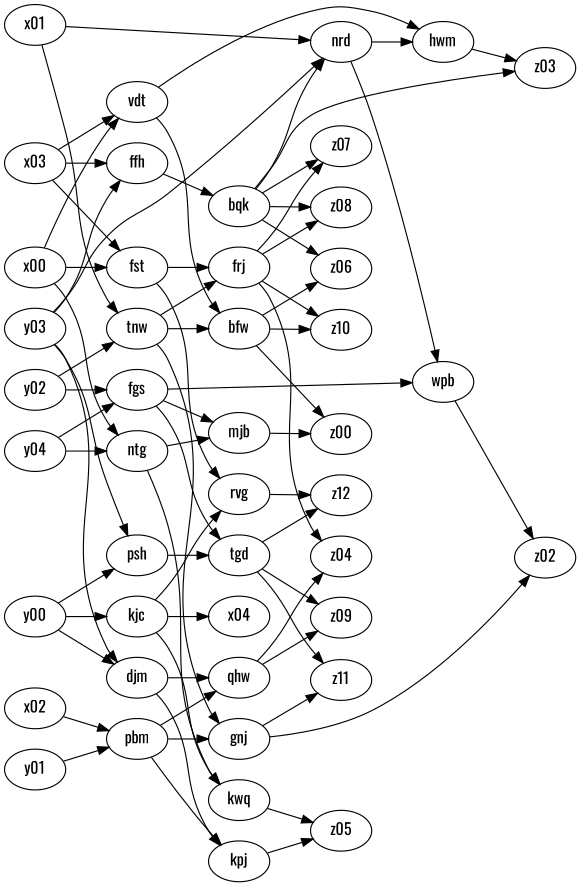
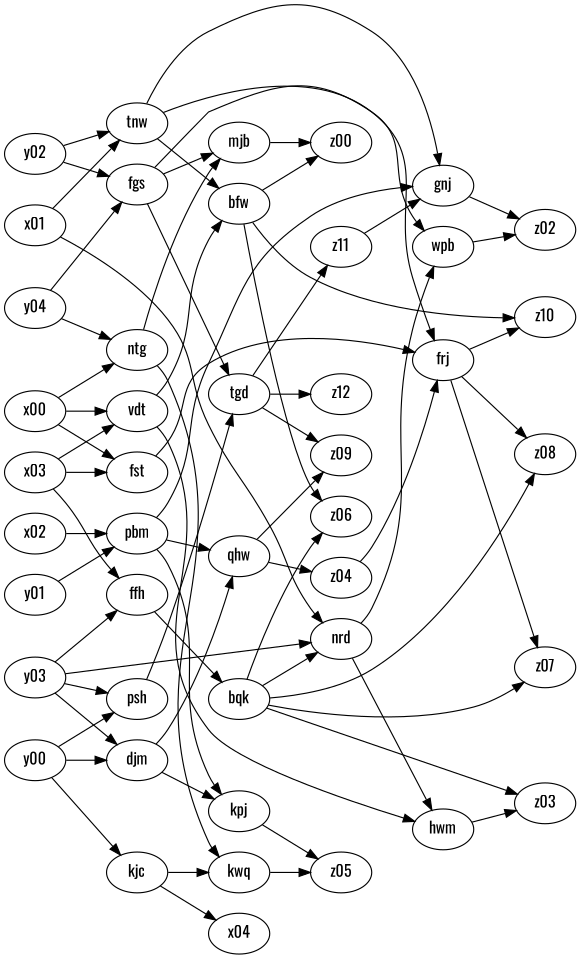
(290, 406) -> (409, 472)
(239, 494) -> none
(285, 712) -> (387, 219)
